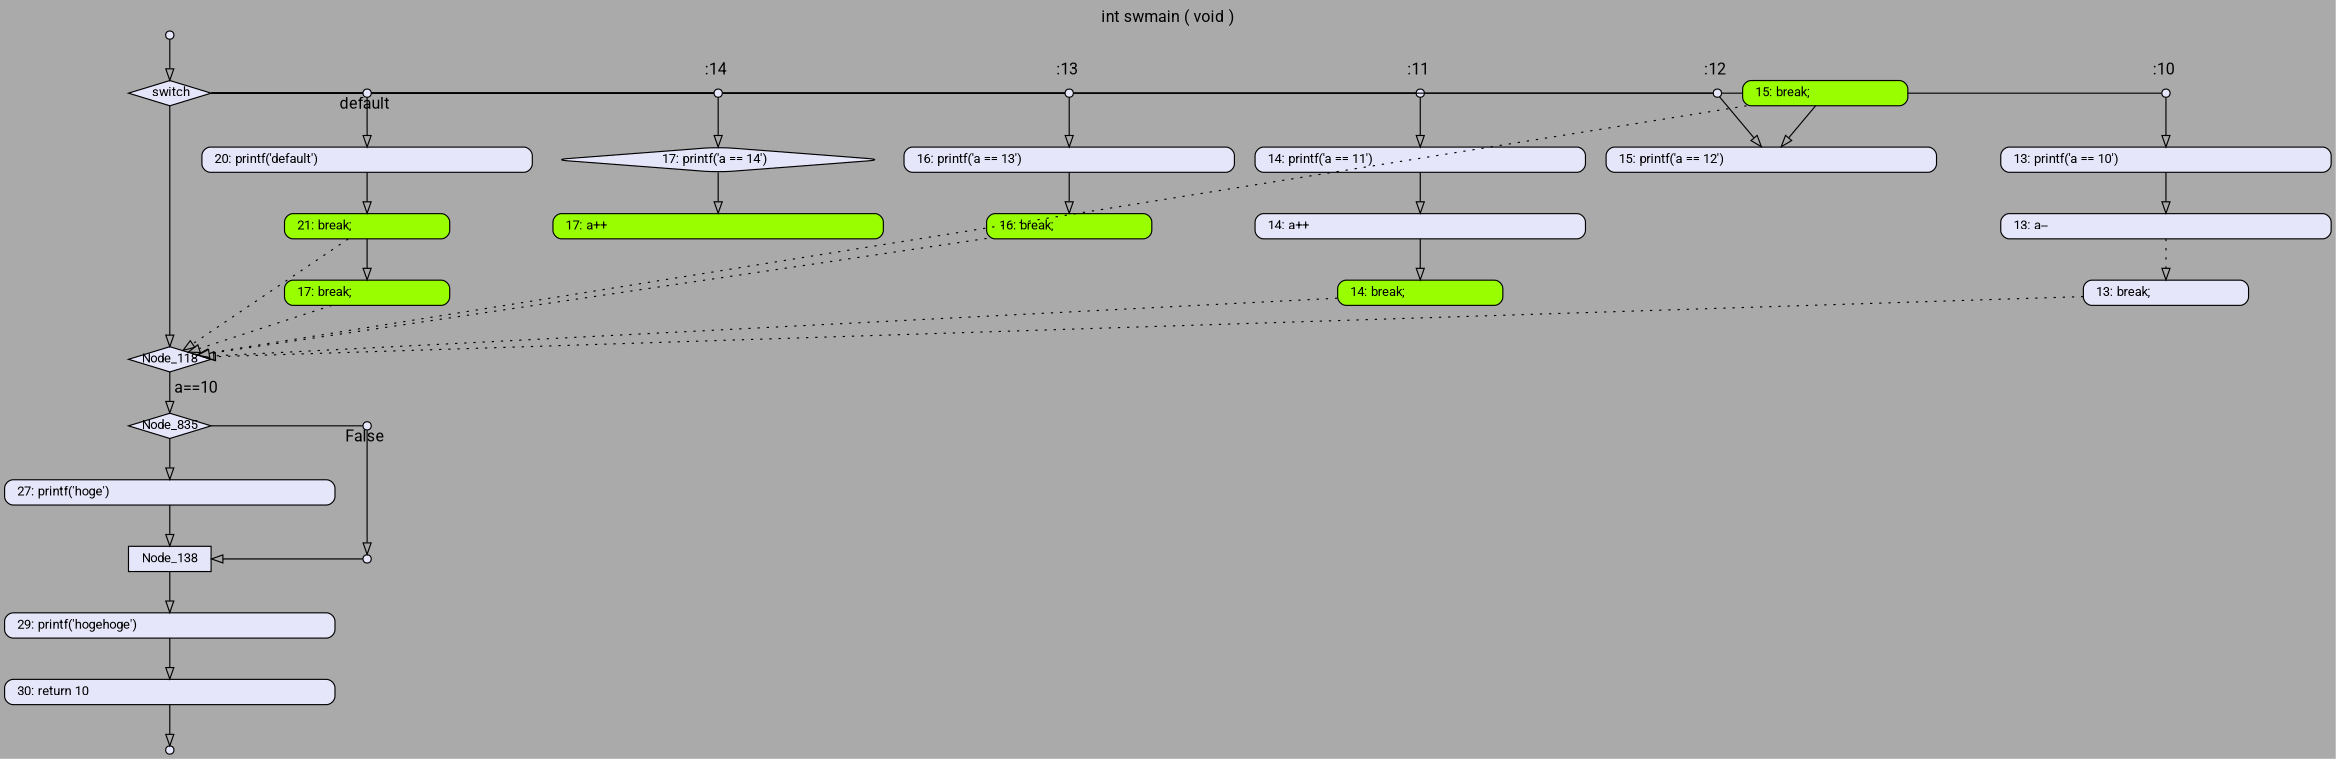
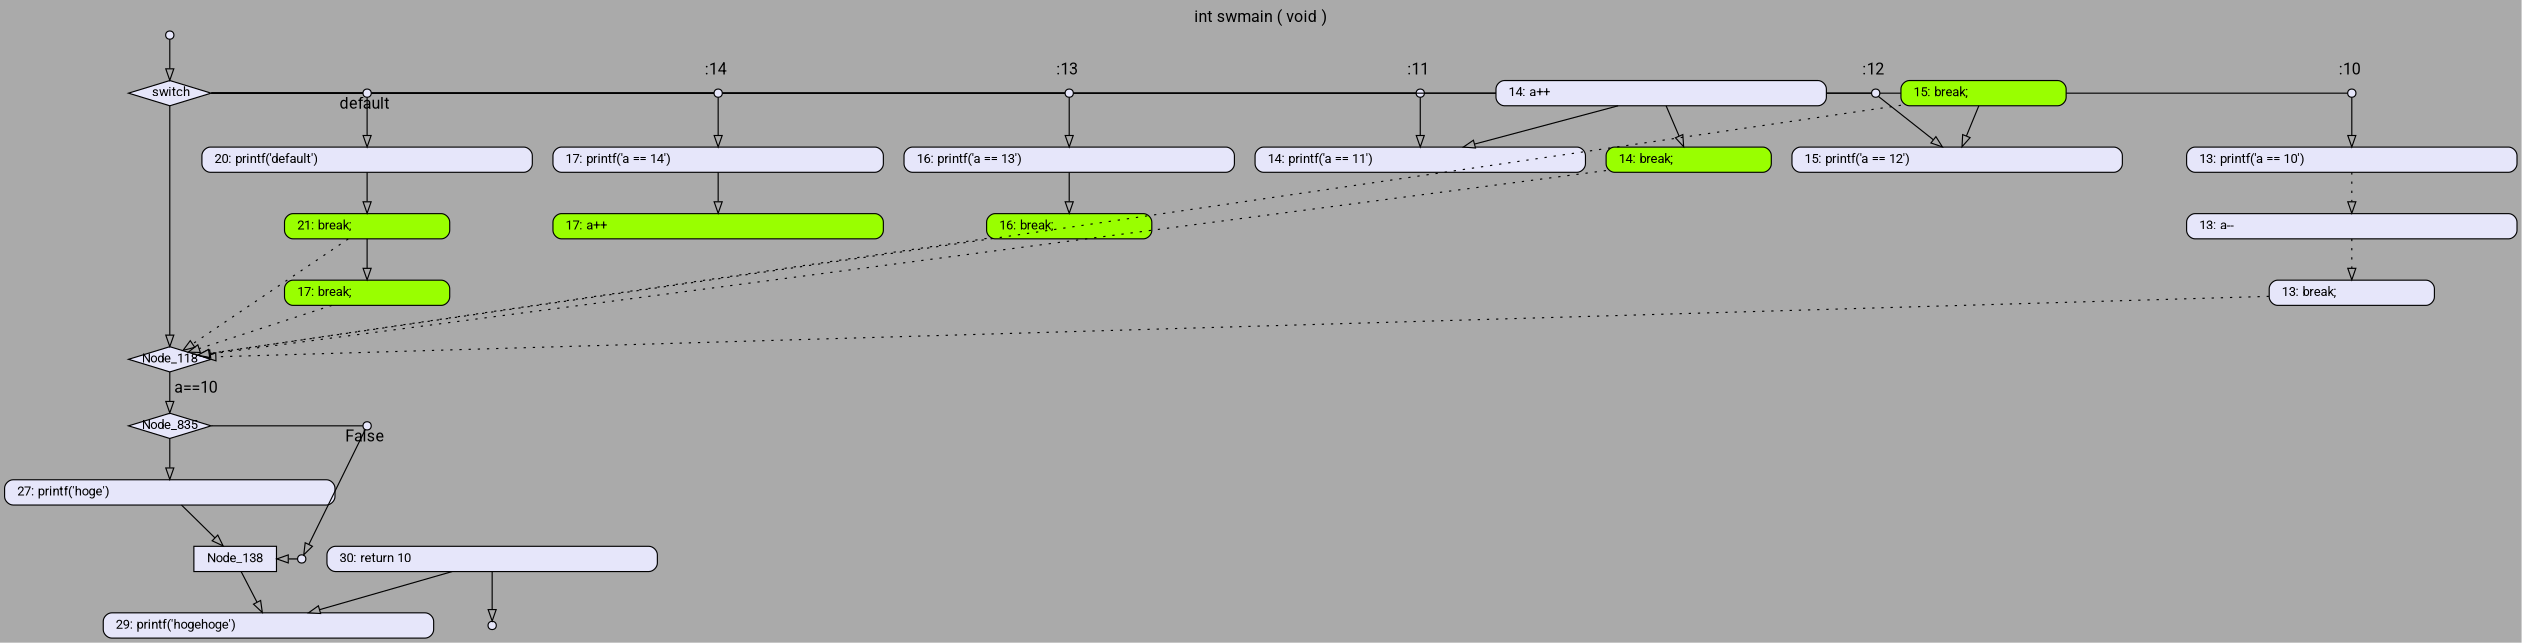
(718, 160) -> (718, 160)
(1420, 187) -> (1546, 125)
(2166, 187) -> (2352, 187)
(170, 653) -> (386, 591)
